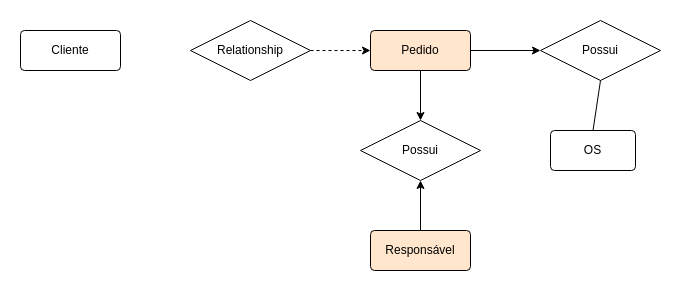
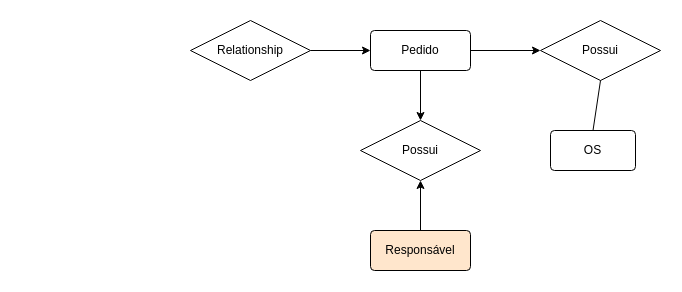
(71, 51) -> none
(338, 51) -> (338, 51)
(421, 51) -> (421, 51)
